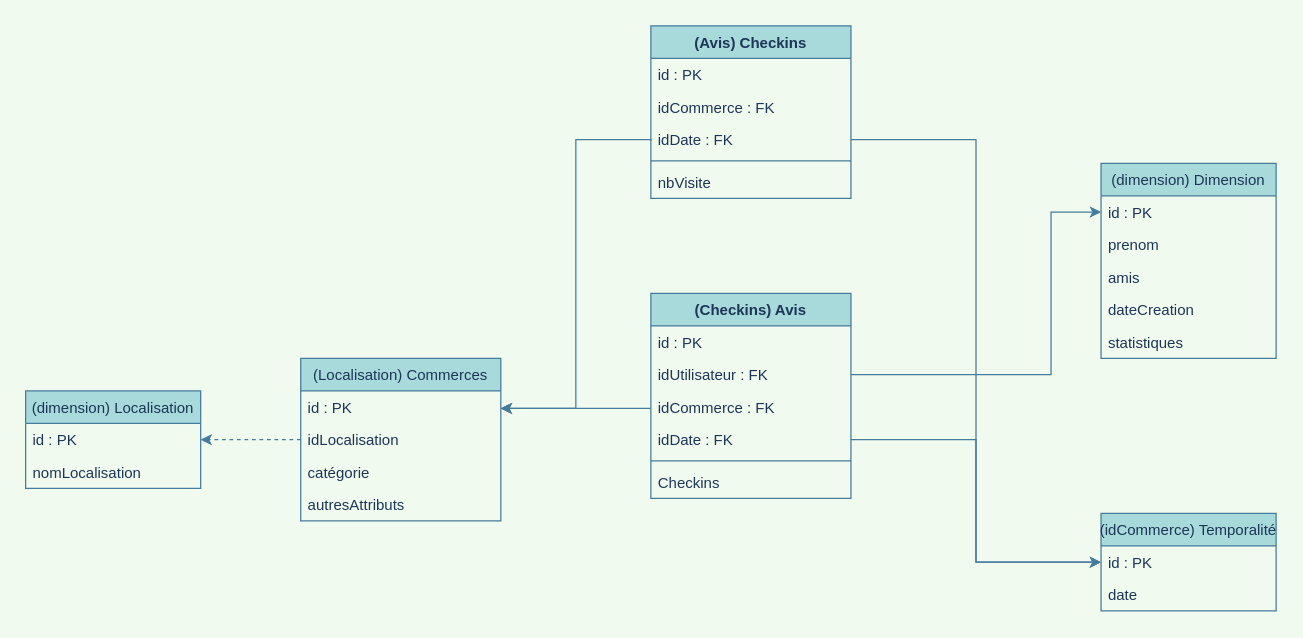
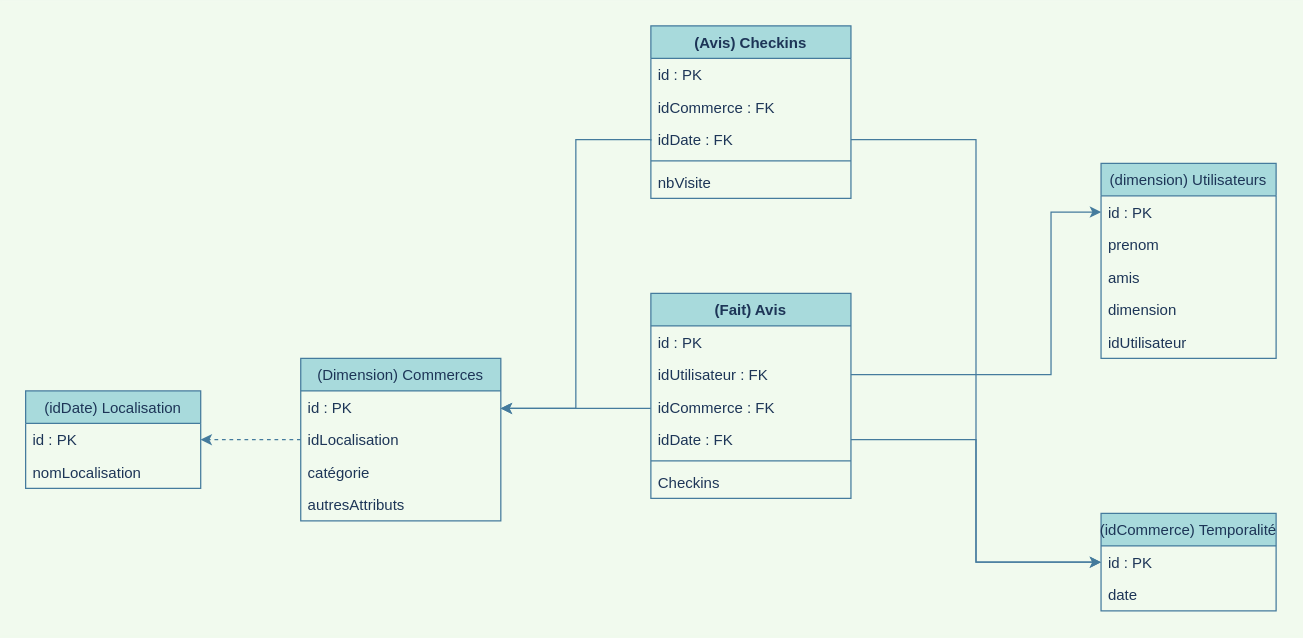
(1188, 180) -> (1188, 180)
(750, 310) -> (750, 310)
(1156, 310) -> (1141, 310)
(1154, 343) -> (1154, 343)
(400, 375) -> (400, 375)
(113, 408) -> (113, 408)
